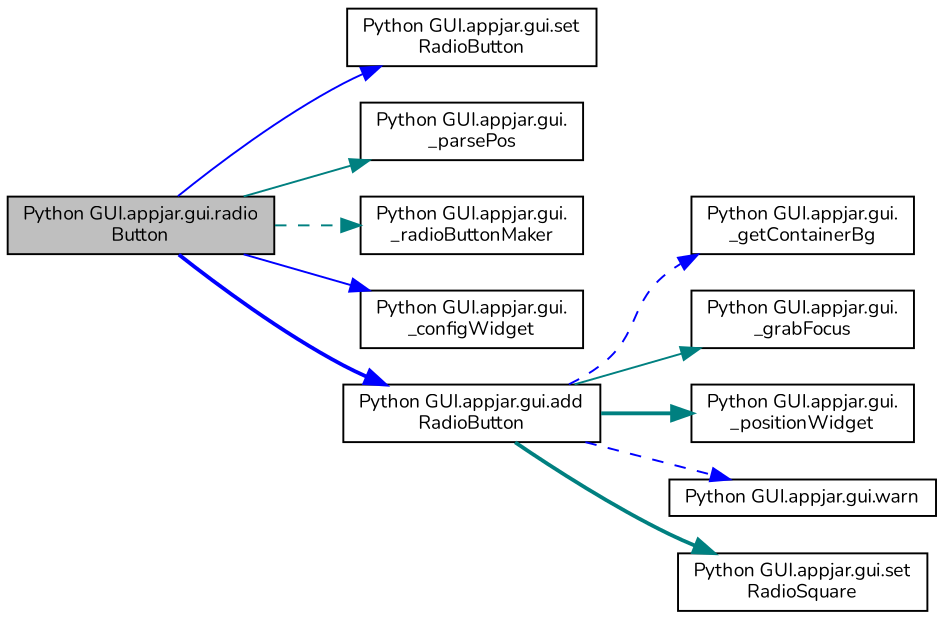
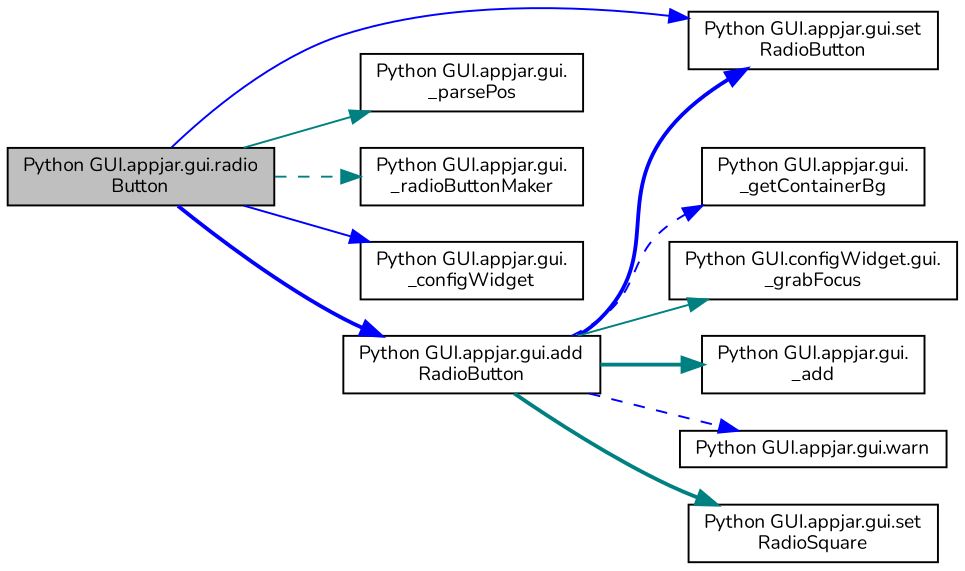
none -> (640, 200)
(803, 319) -> (813, 271)
(803, 413) -> (813, 365)
